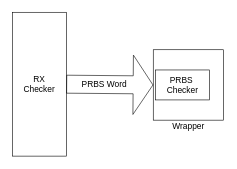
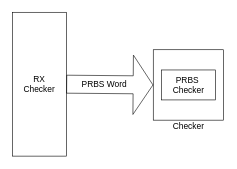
(183, 85) -> (189, 85)
(189, 126) -> (189, 126)
